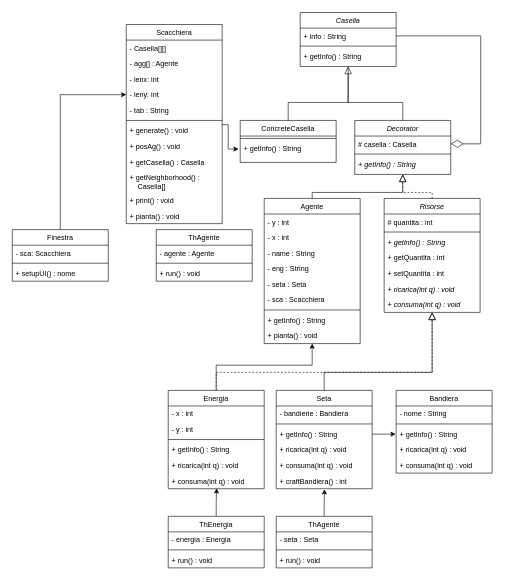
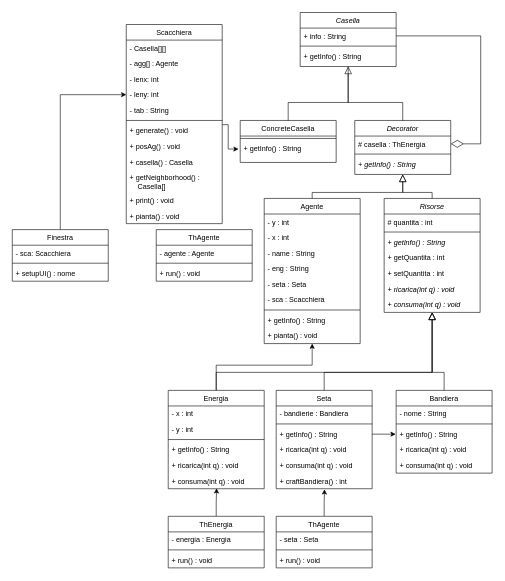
(389, 144) -> (394, 144)
(170, 162) -> (164, 162)
(421, 192) -> (421, 192)
(270, 372) -> (270, 372)
none -> (444, 376)
